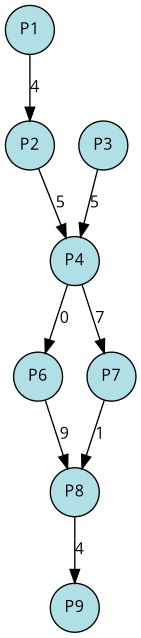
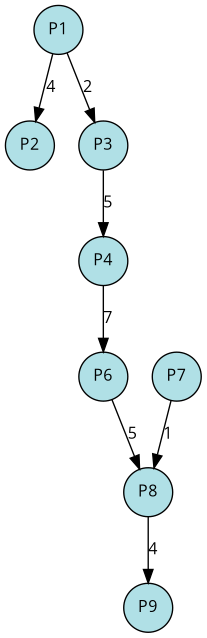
none -> (78, 81)
(50, 197) -> none
(91, 312) -> none
(65, 319) -> (108, 319)
(65, 434) -> (133, 434)
